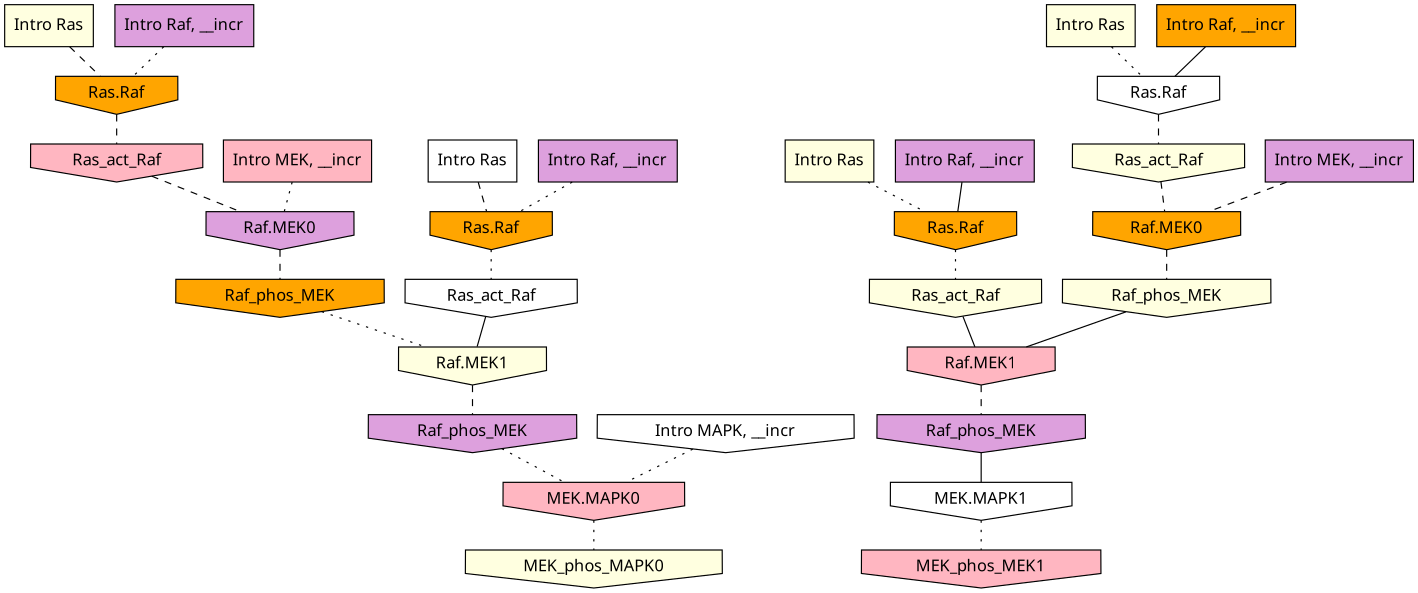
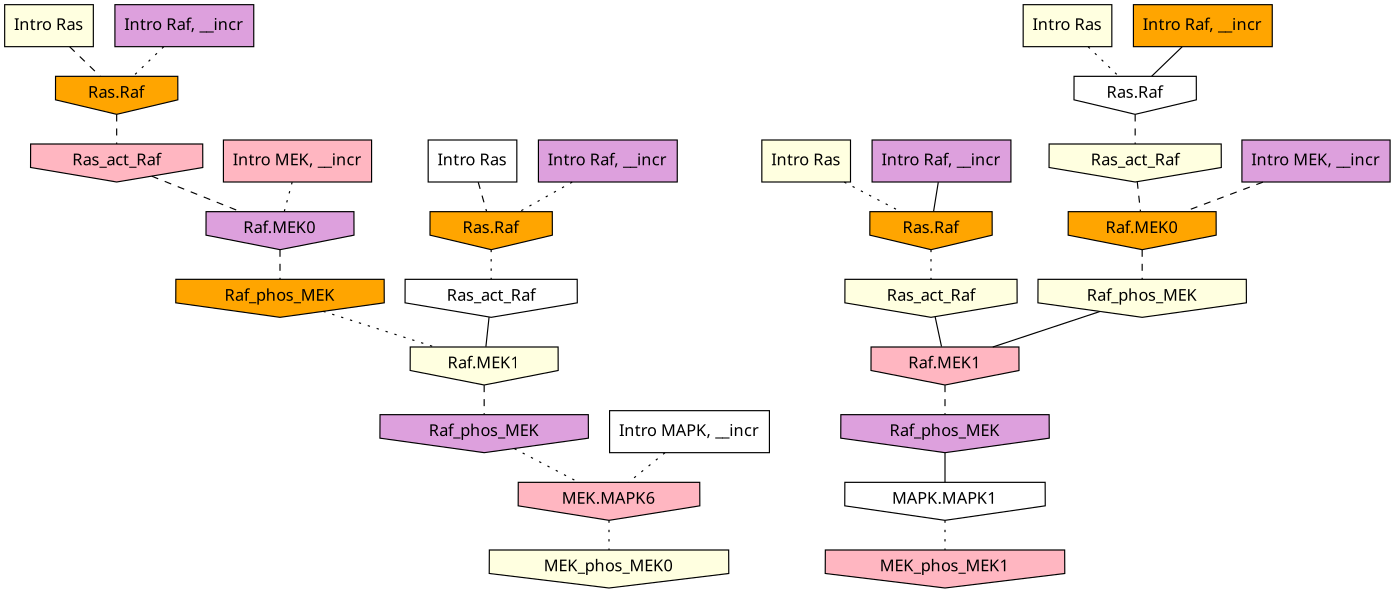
(726, 432) -> (690, 432)
(594, 499) -> (609, 499)
(981, 499) -> (945, 499)
(594, 567) -> (609, 567)
